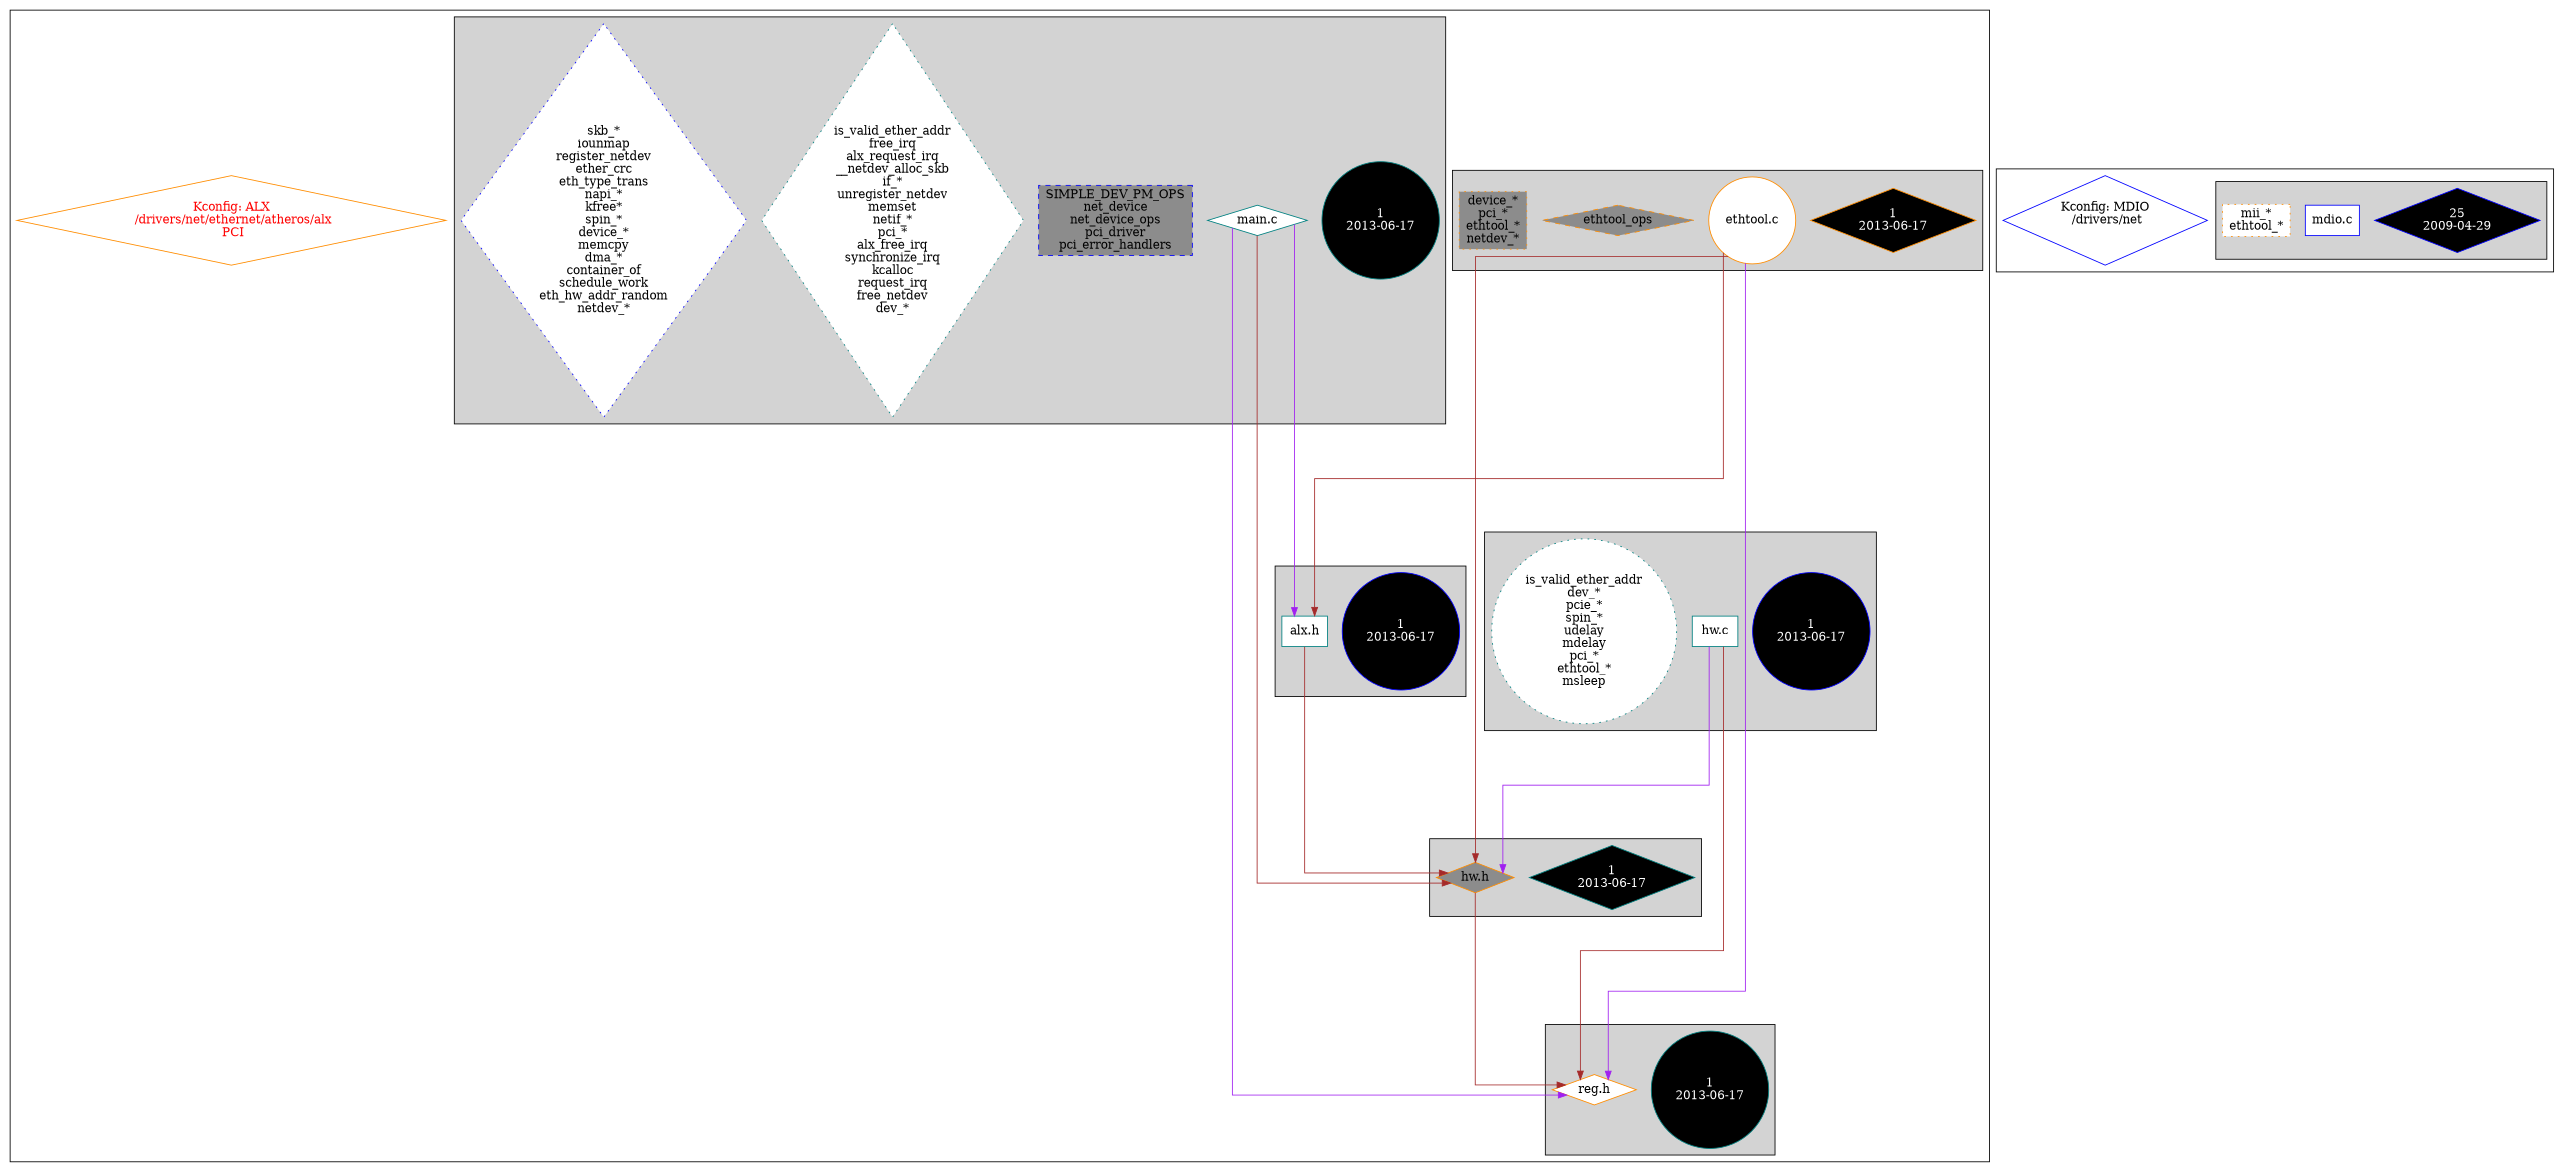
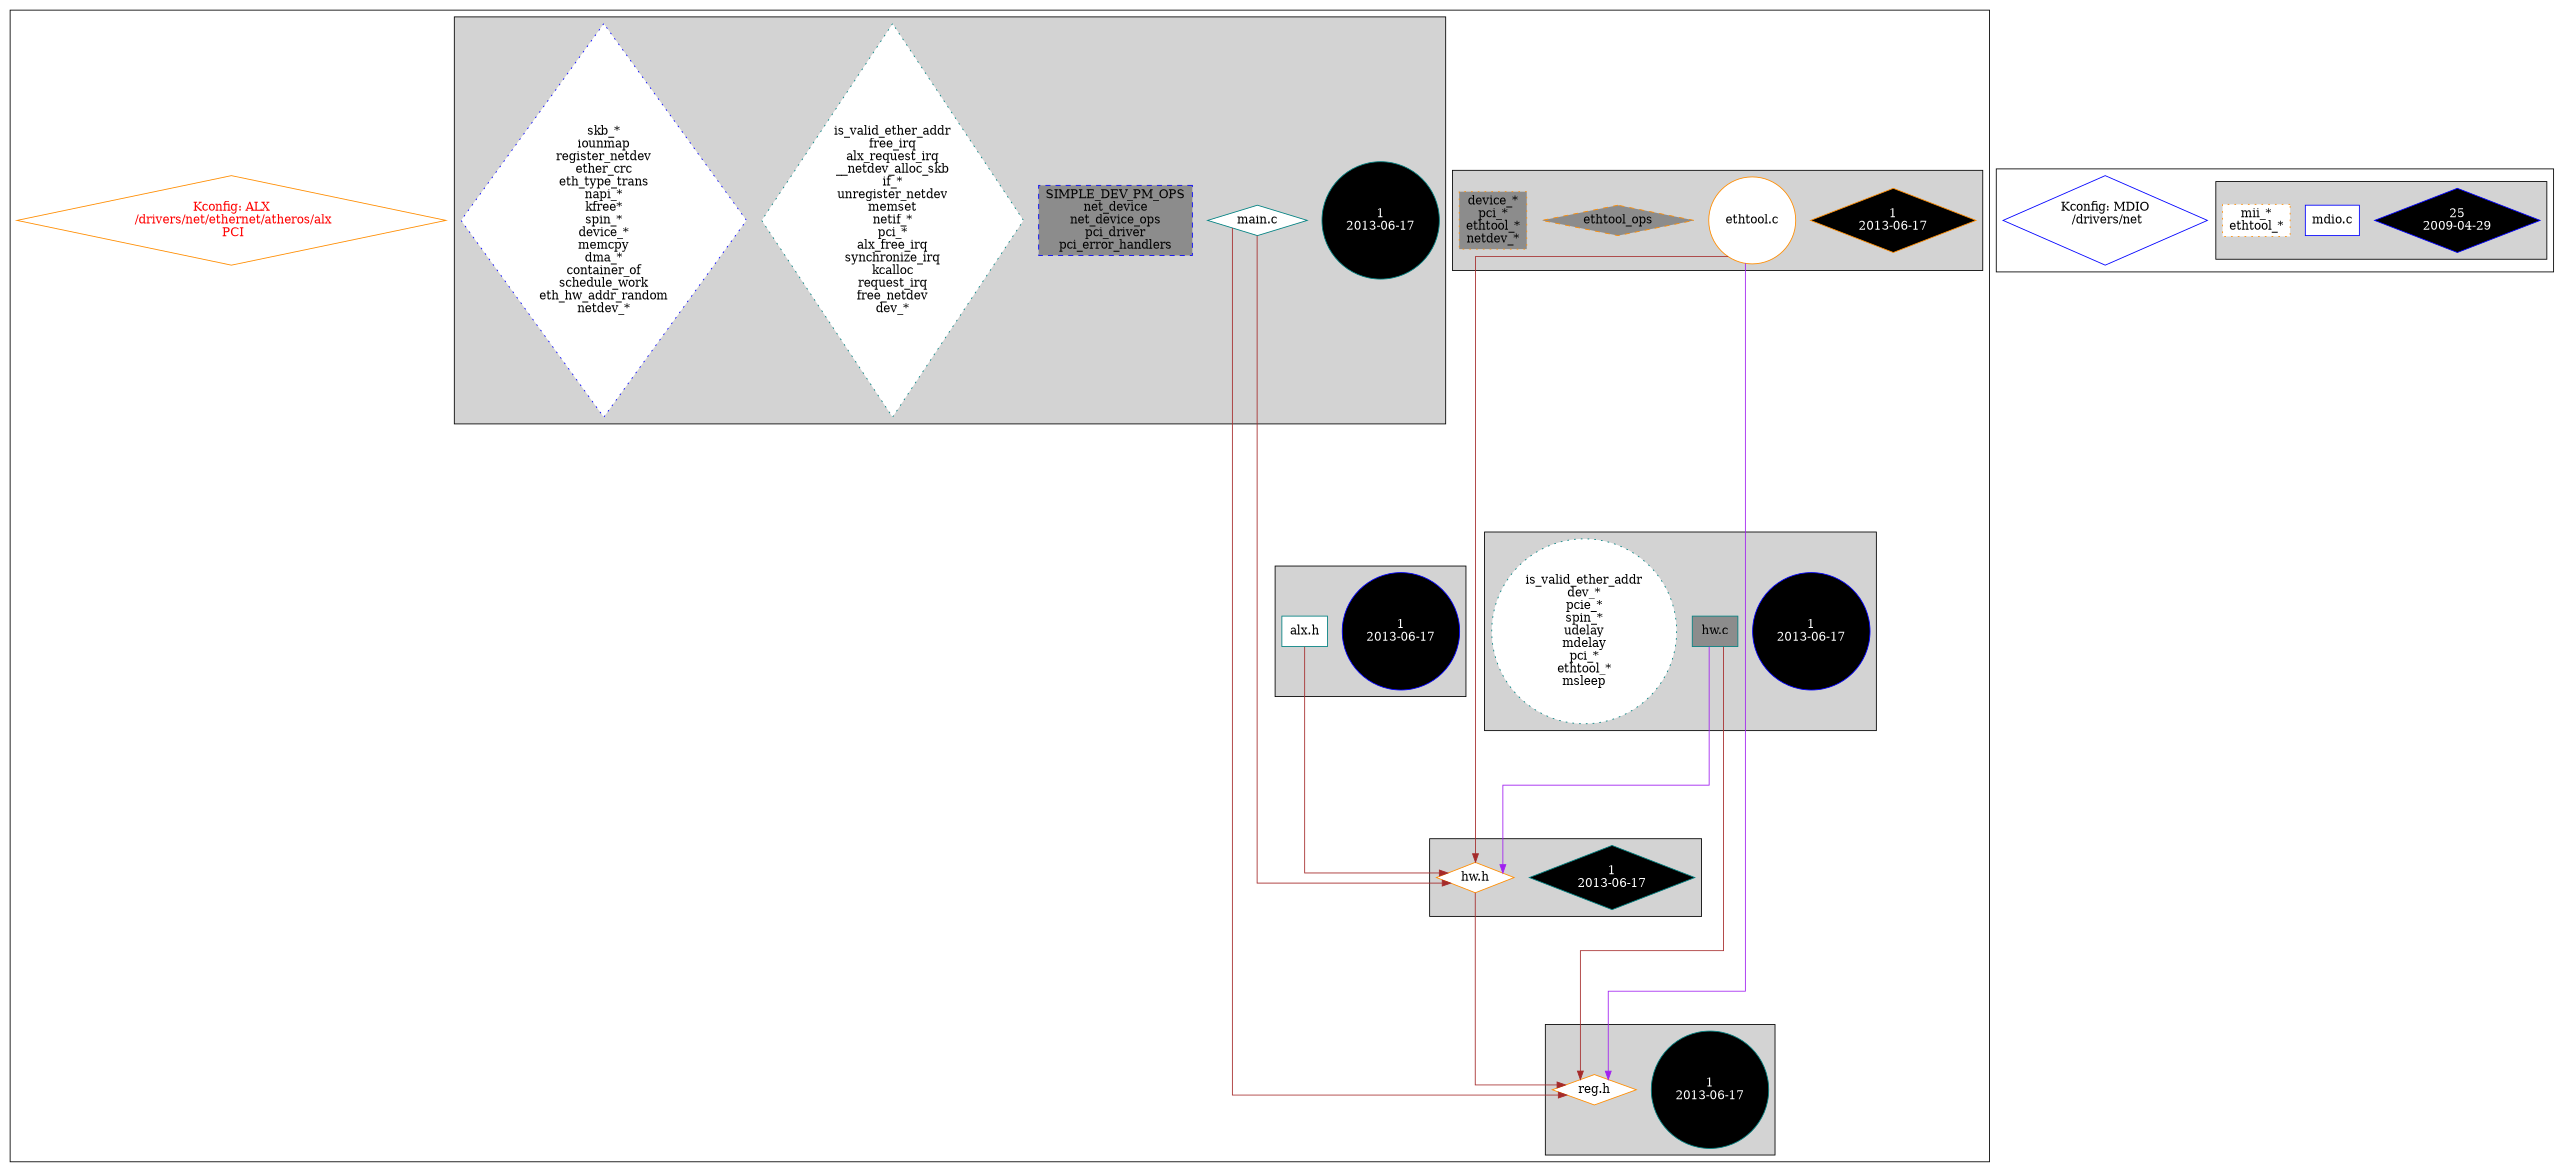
(1294, 416) -> none
(1568, 479) -> none
(1715, 631) -> (1715, 631)
(1232, 825) -> (1232, 825)
(1475, 878) -> (1475, 878)
